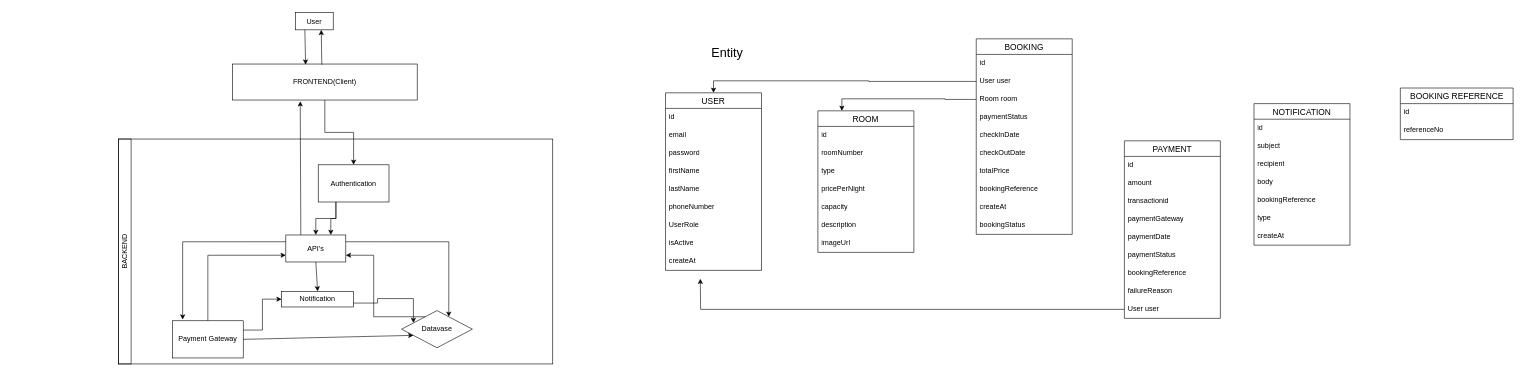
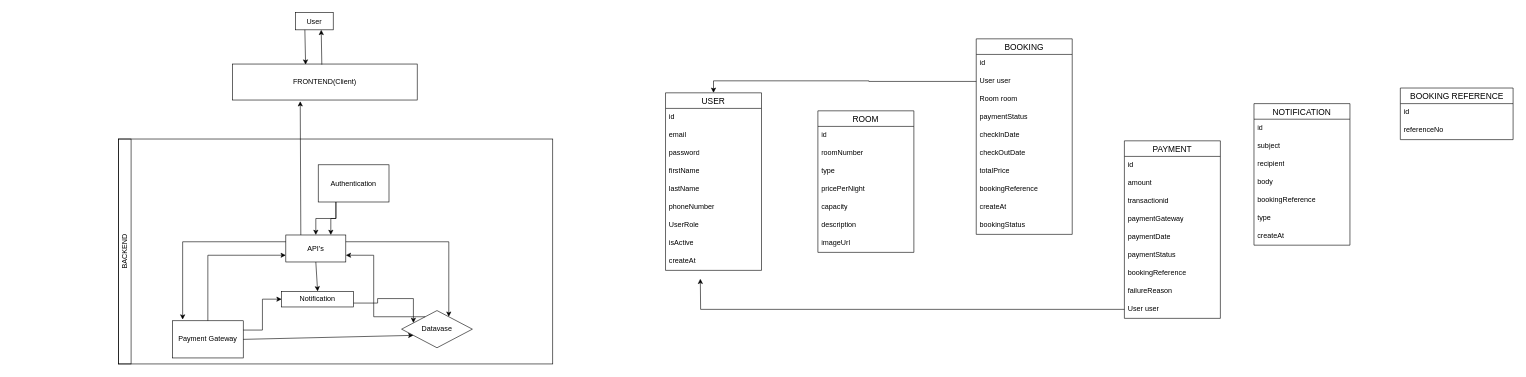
(728, 52) -> none
(958, 99) -> none
(353, 132) -> none
